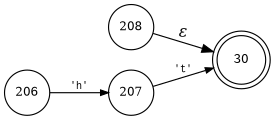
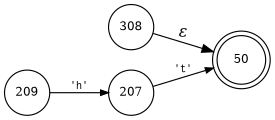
(131, 27) -> (131, 27)
(241, 60) -> (241, 60)
(27, 93) -> (27, 93)
